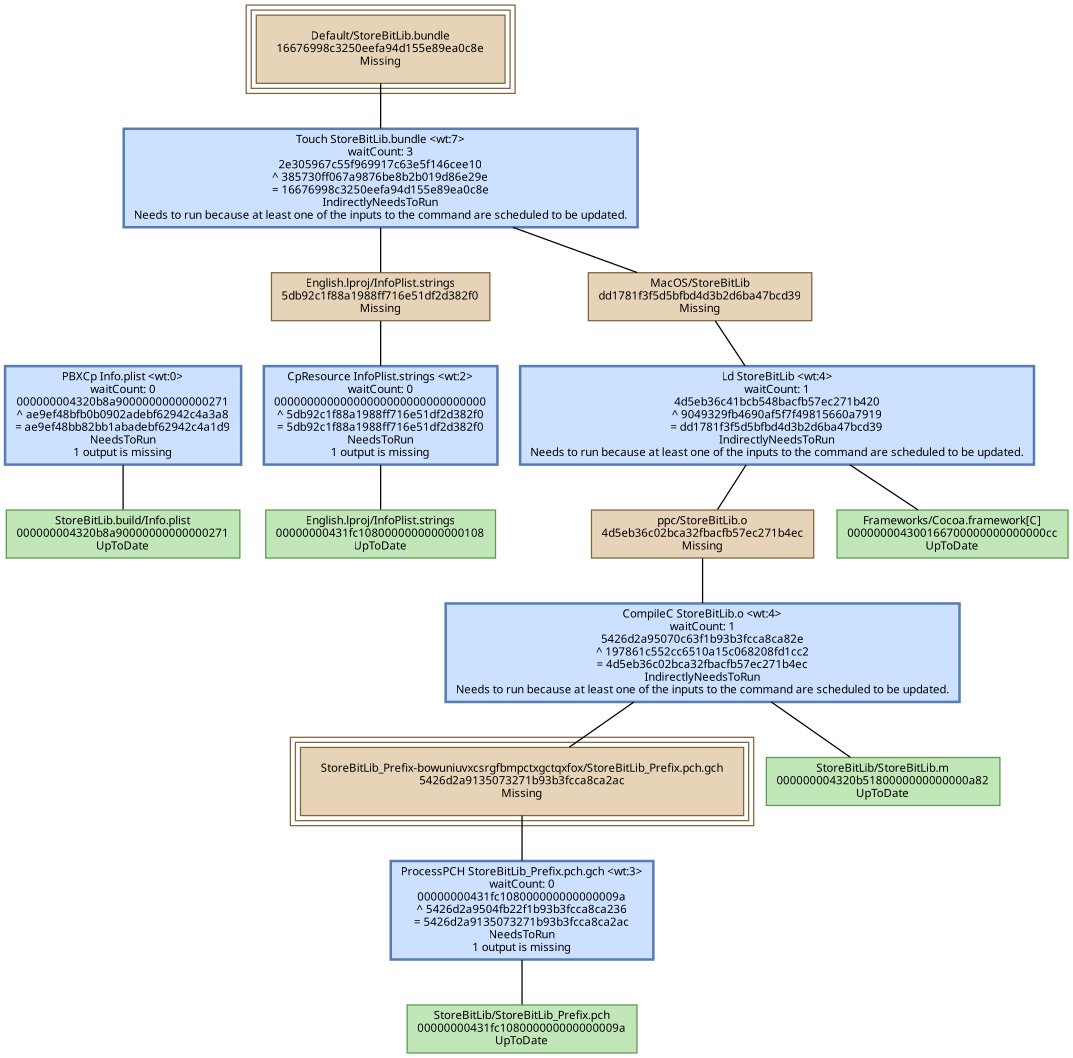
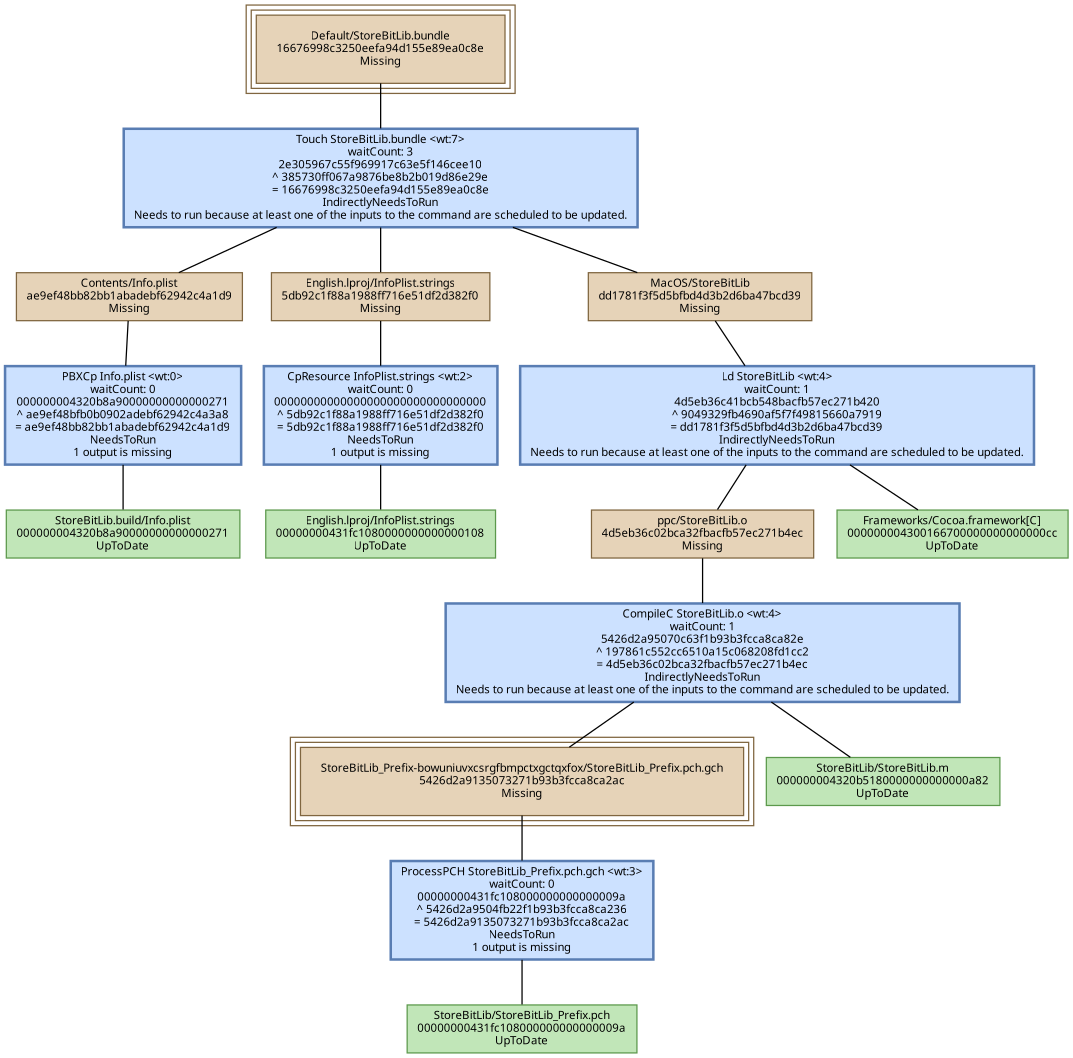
none -> (129, 297)
